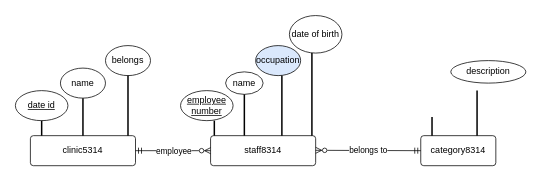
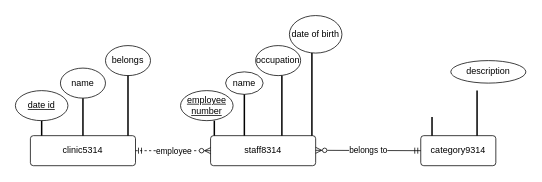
(278, 60) -> (278, 60)
(146, 150) -> (146, 150)
(458, 150) -> (458, 150)
